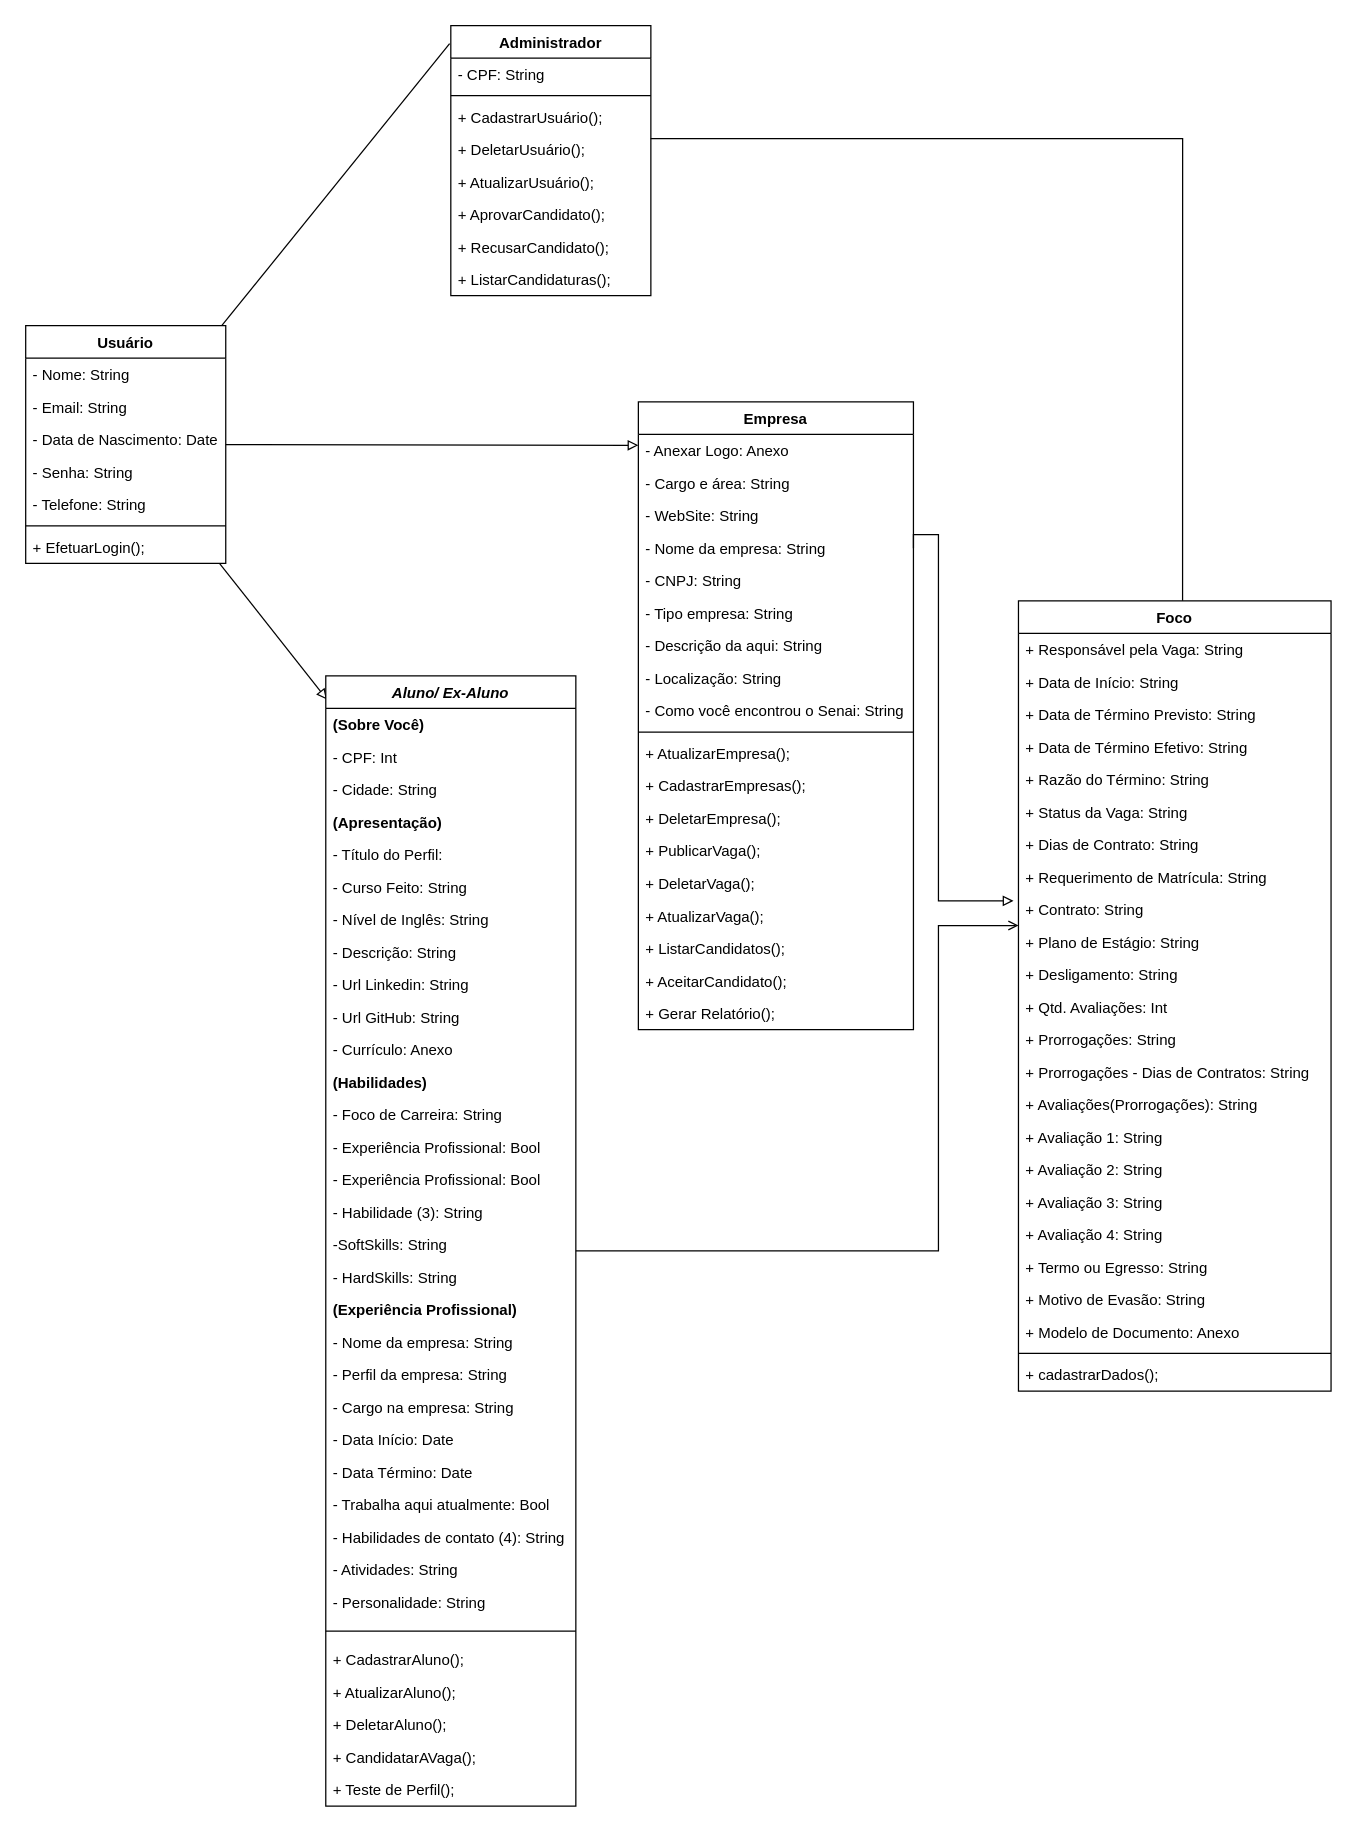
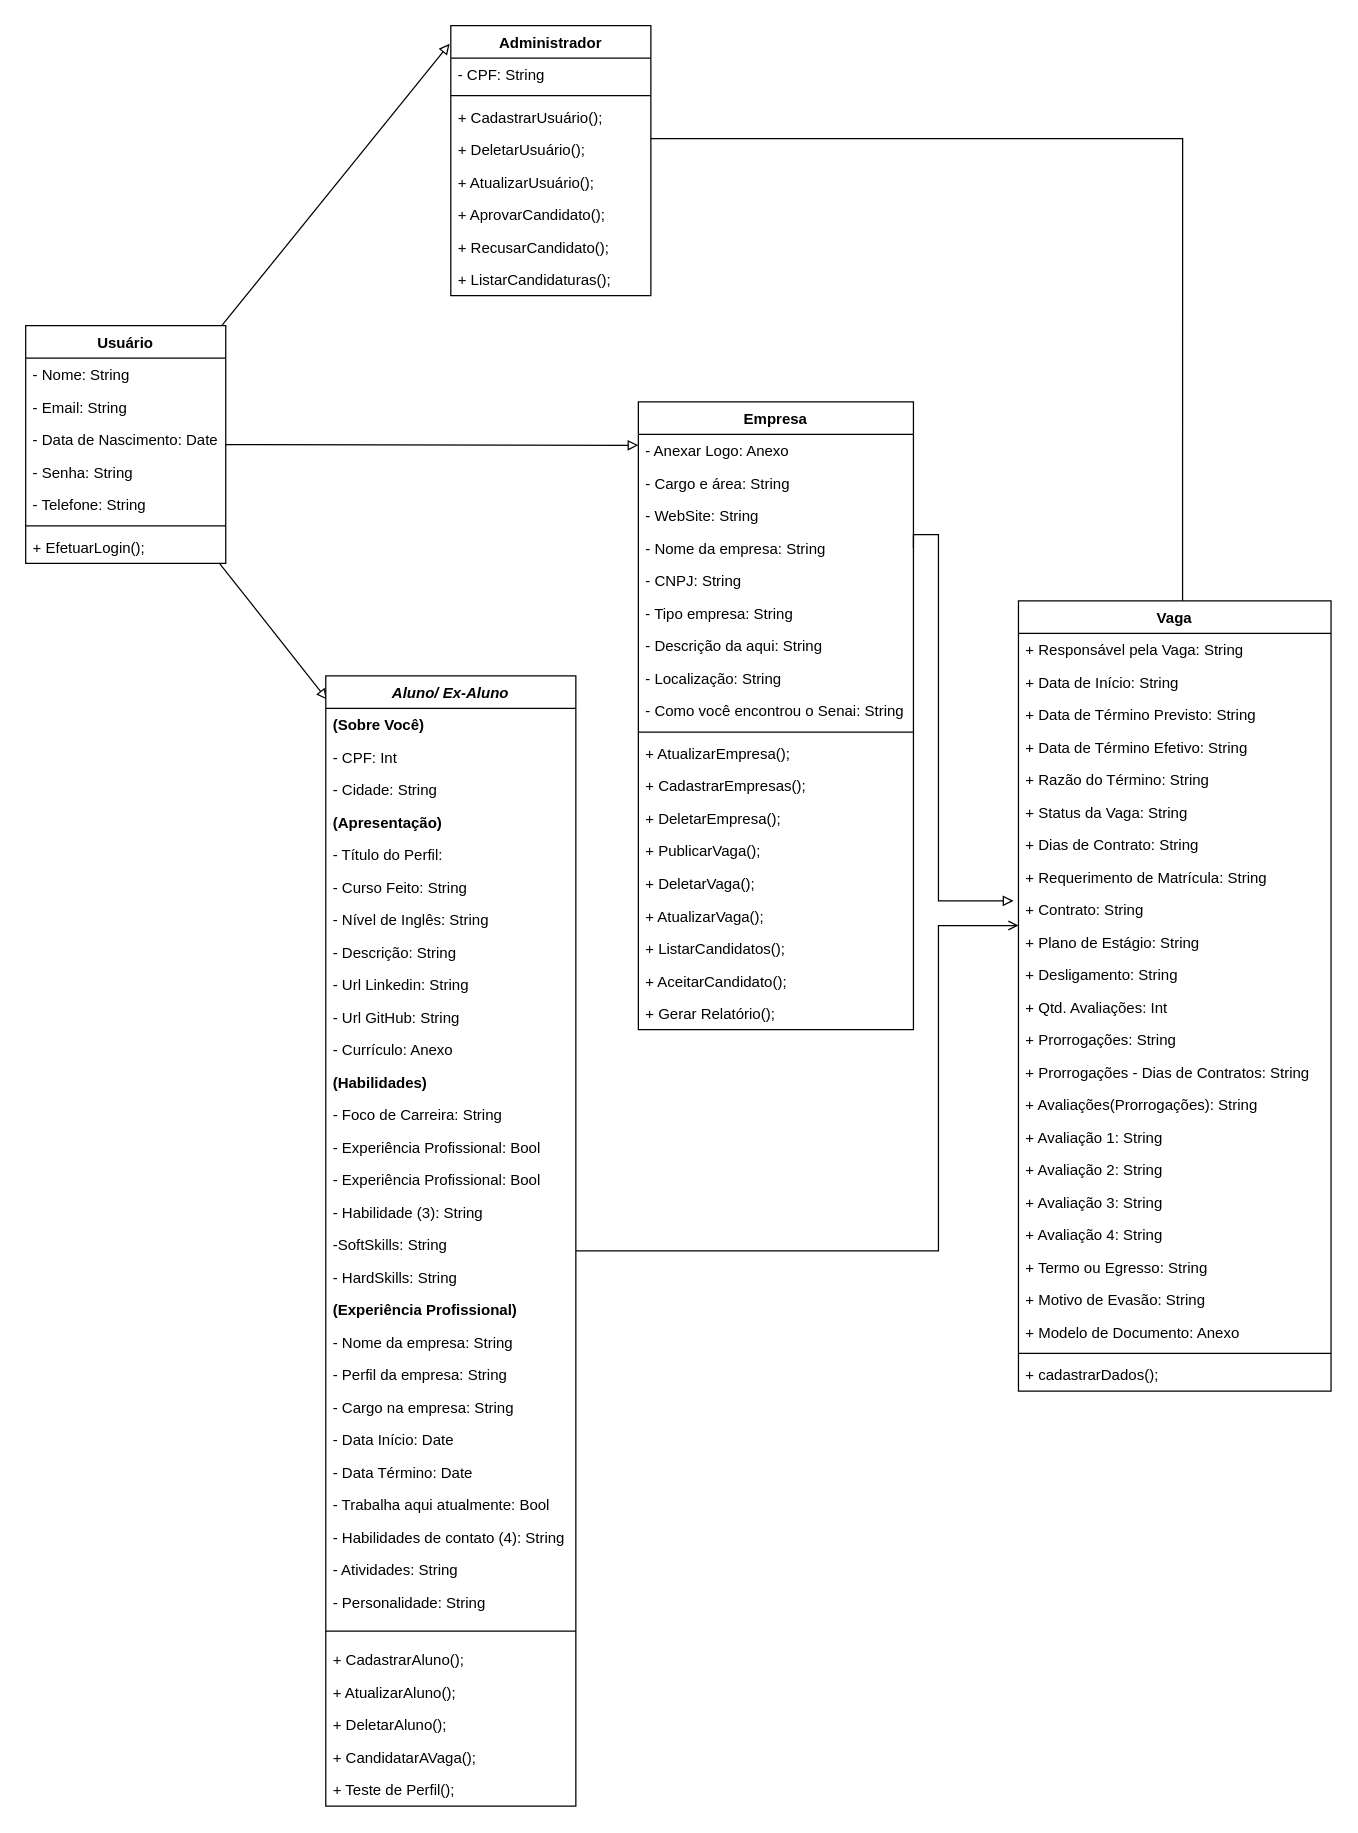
(445, 49) -> (442, 53)
(1174, 618) -> (1174, 618)
